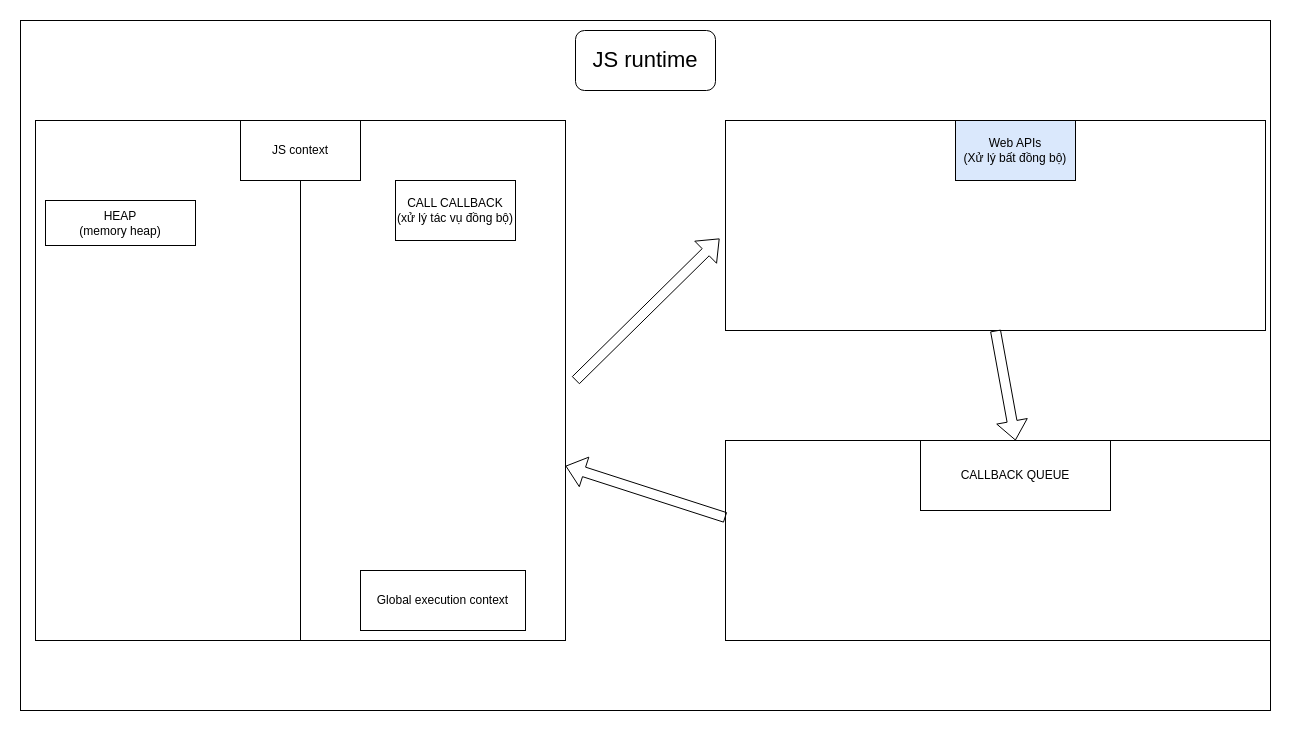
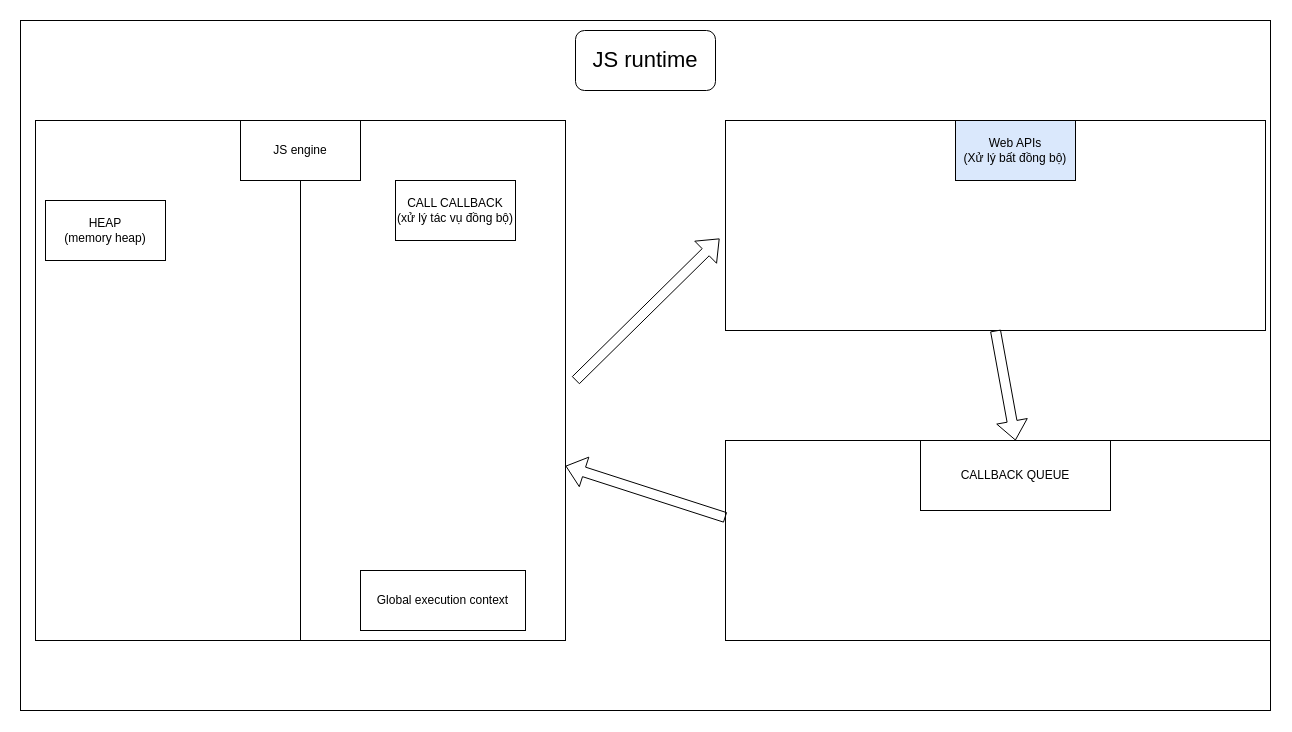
(301, 151) -> (301, 151)
(121, 223) -> (106, 231)
